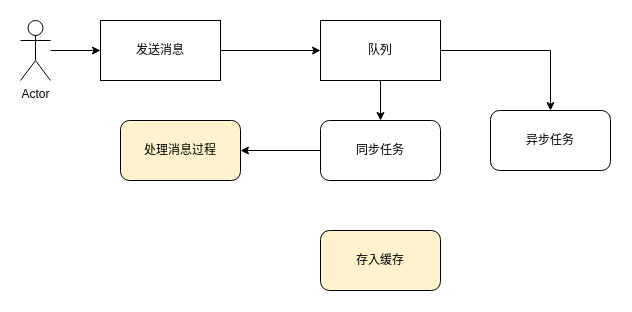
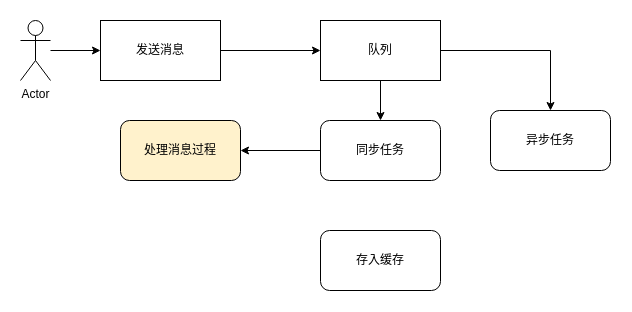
(381, 261) -> (381, 261)
